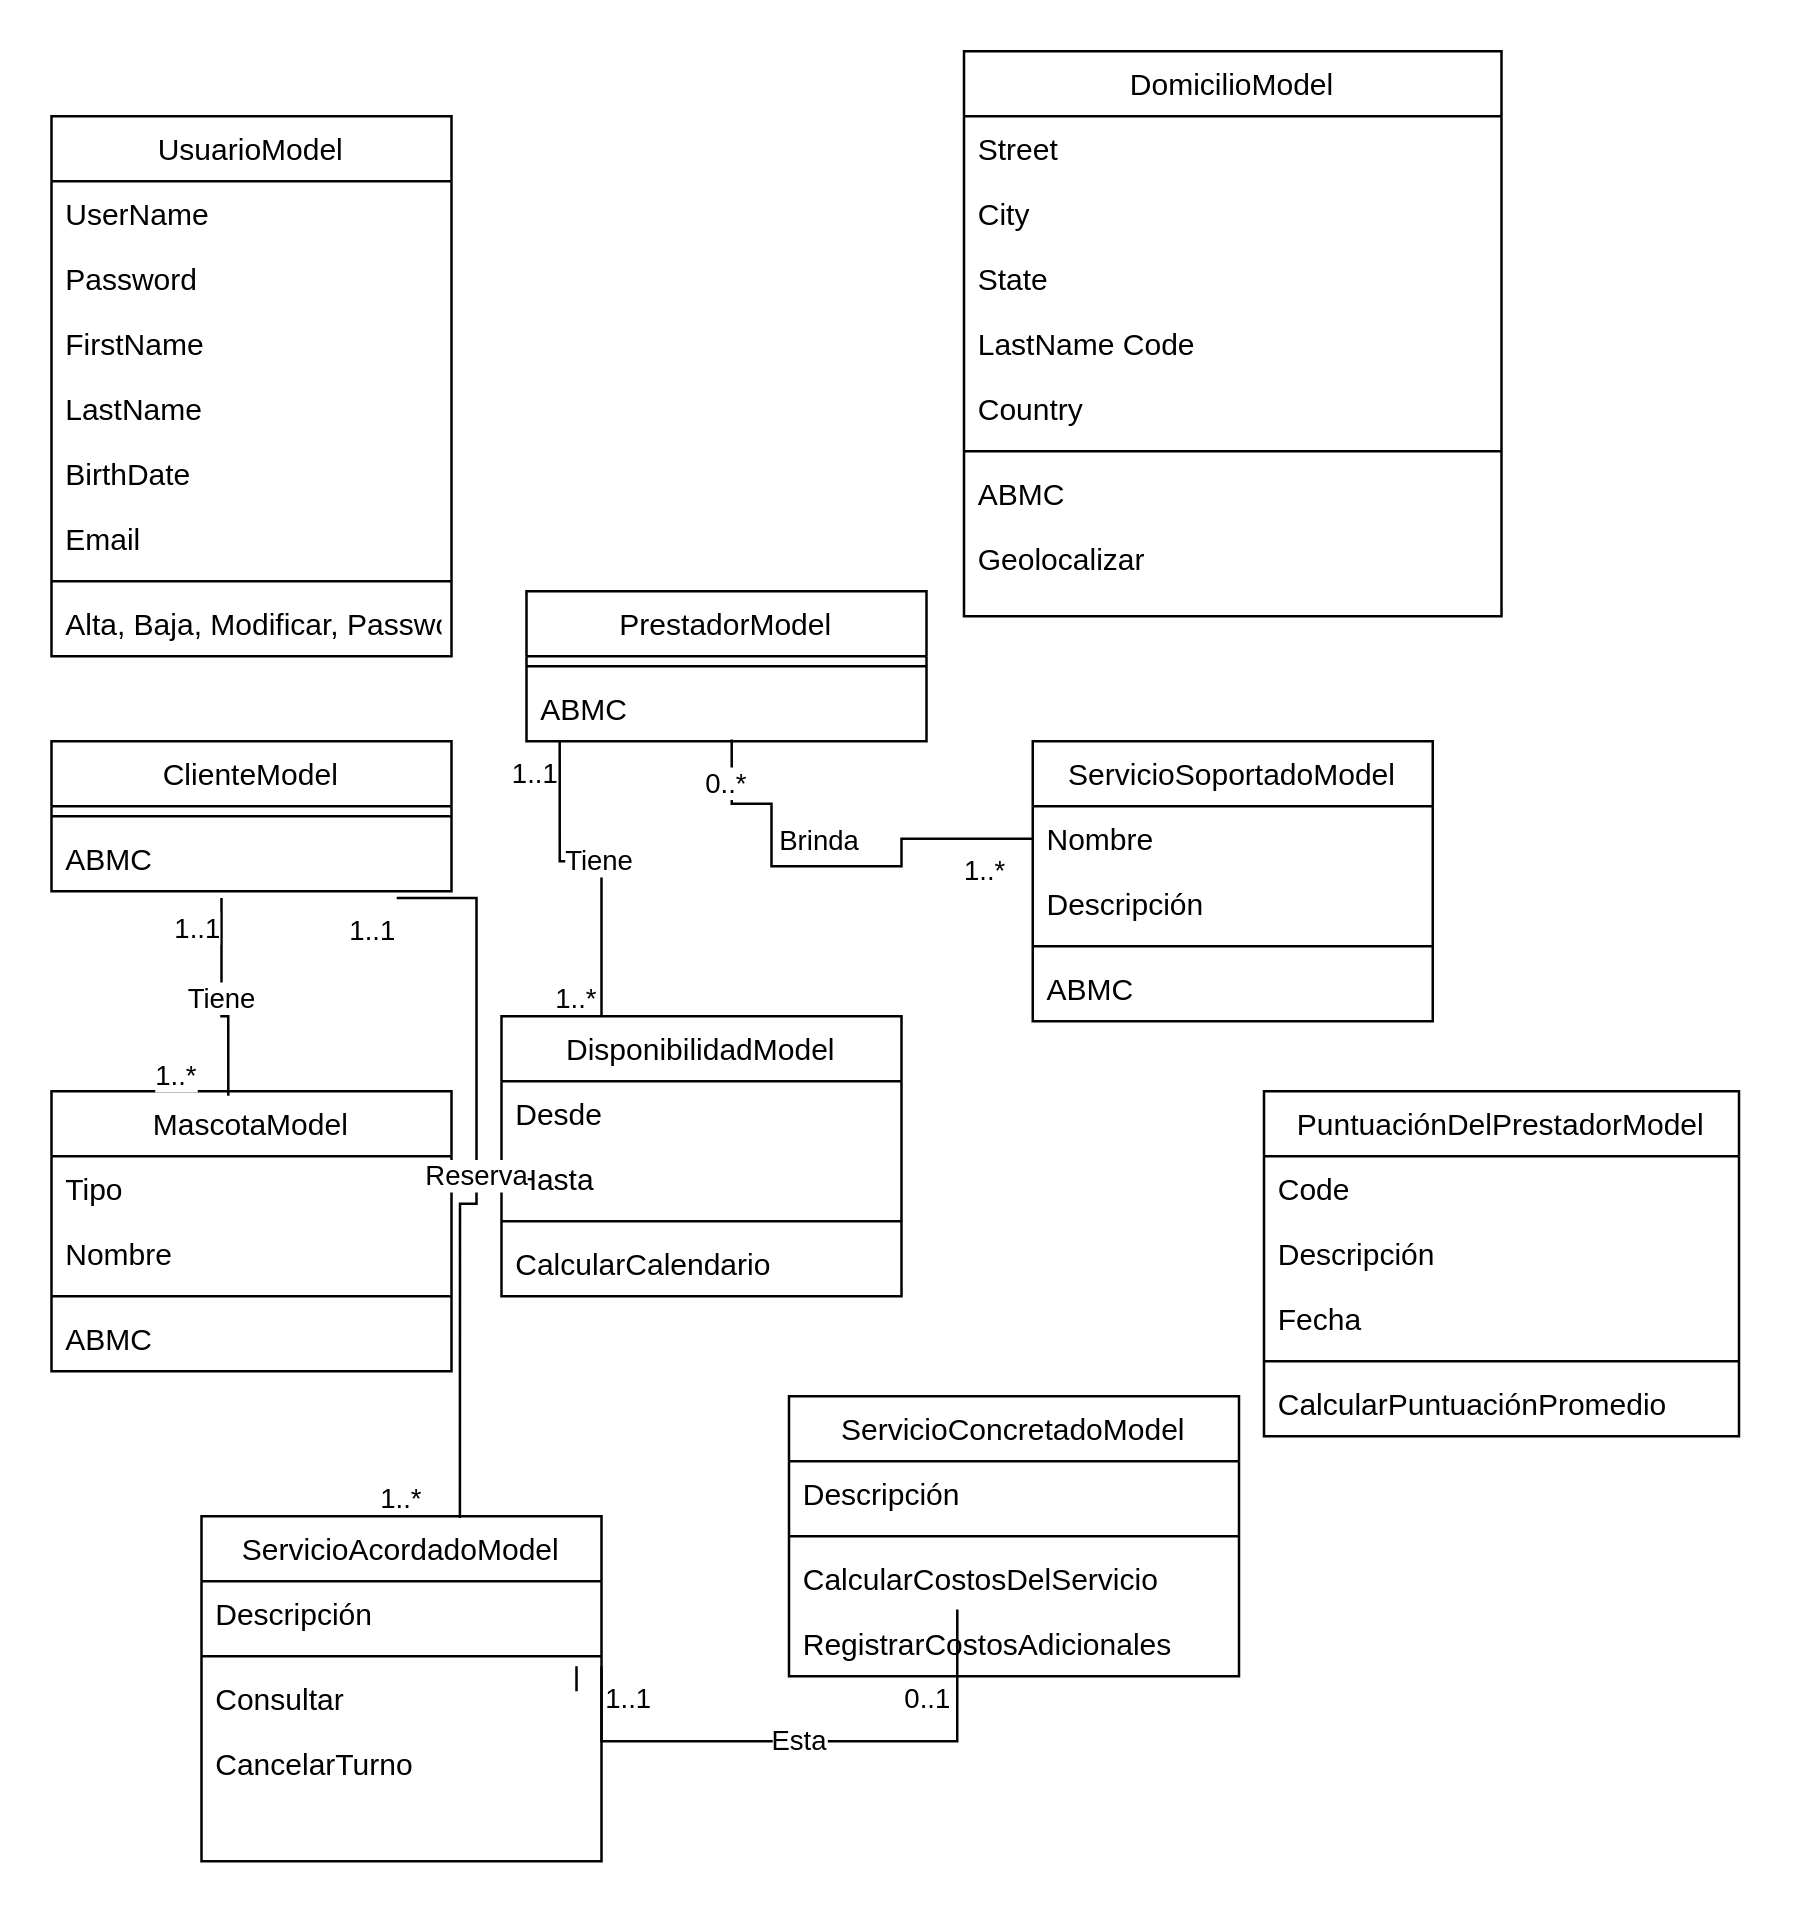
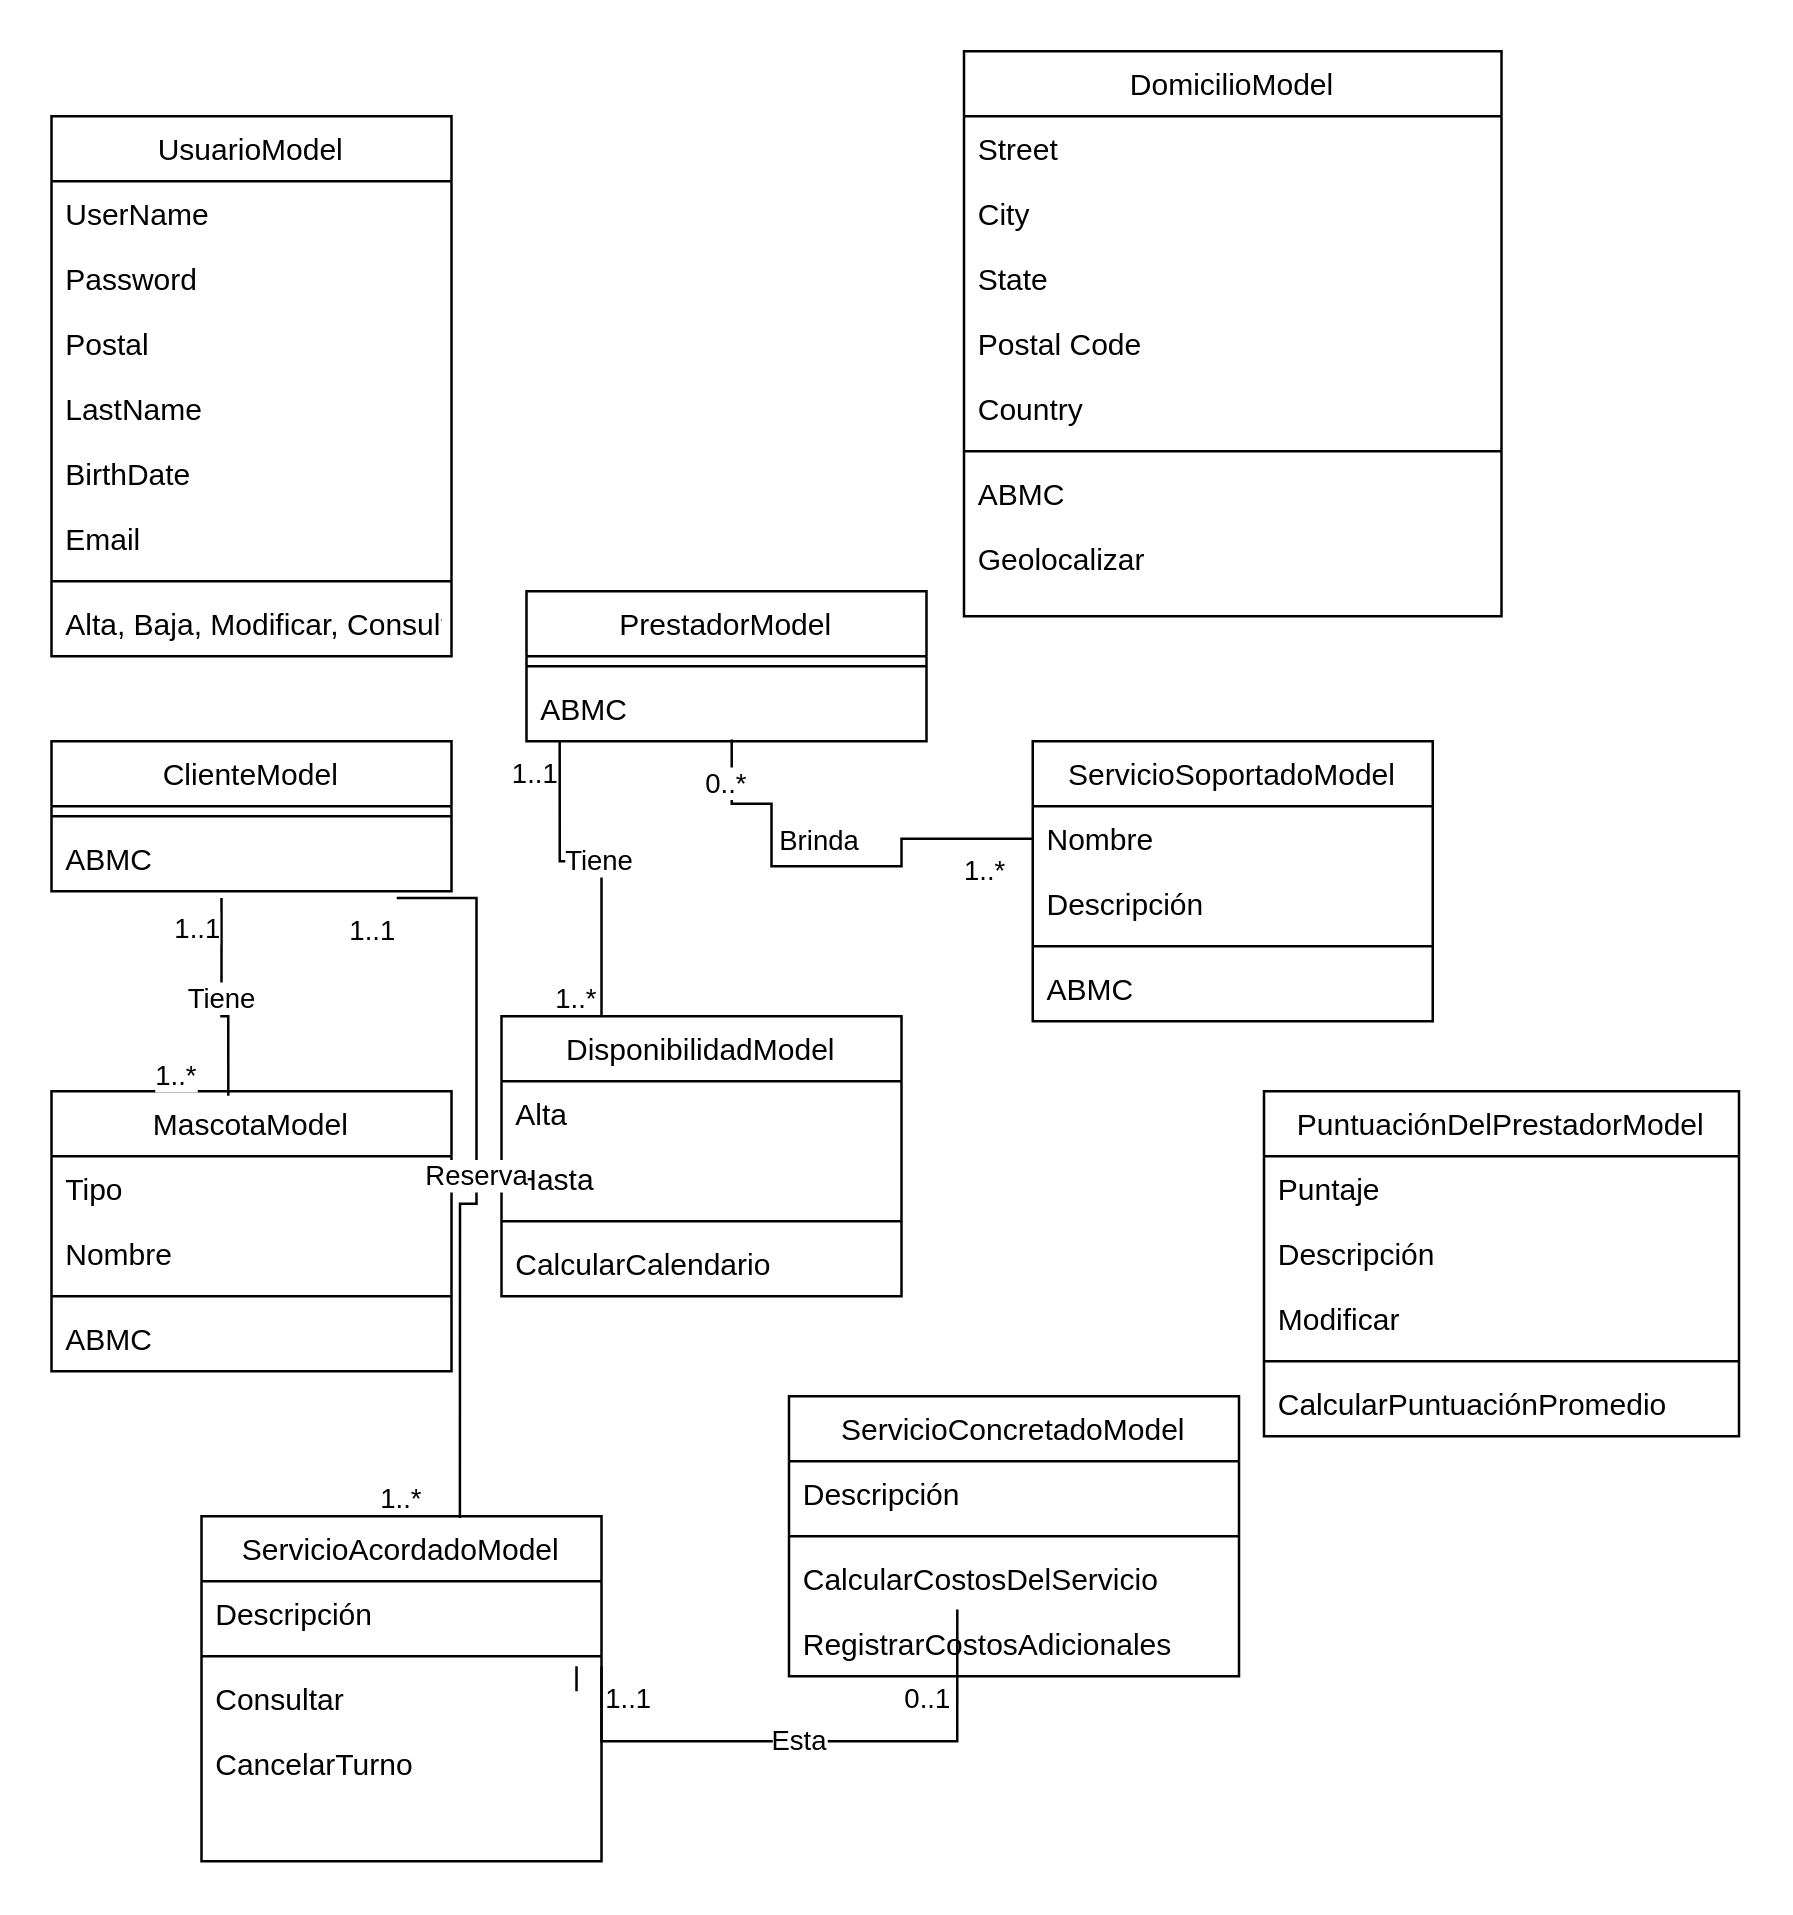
(137, 345) -> (112, 345)
(1083, 345) -> (1062, 345)
(290, 625) -> (295, 625)
(557, 1115) -> (545, 1115)
(1311, 1190) -> (1336, 1190)
(1320, 1320) -> (1345, 1320)
